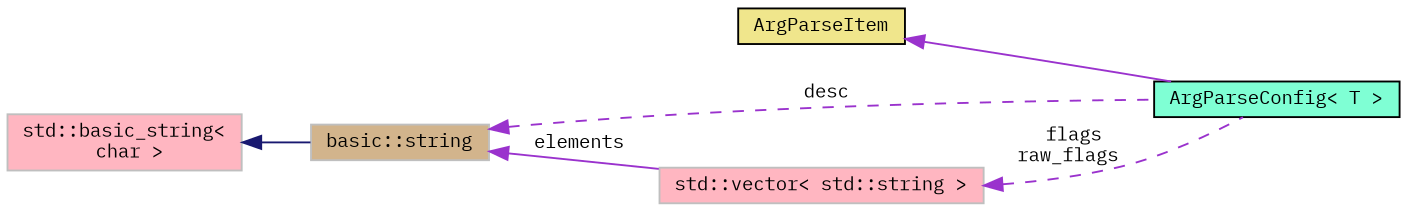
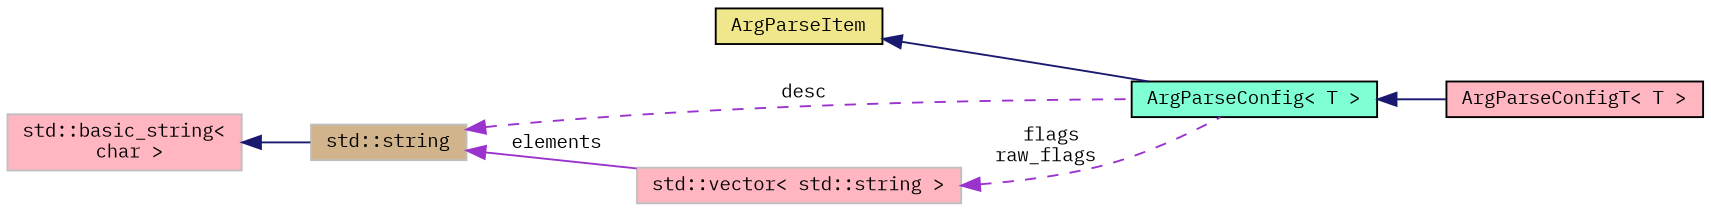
(1048, 61) -> (1025, 61)
none -> (1575, 99)
(400, 142) -> (389, 142)
